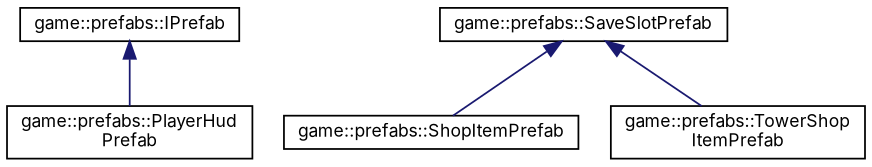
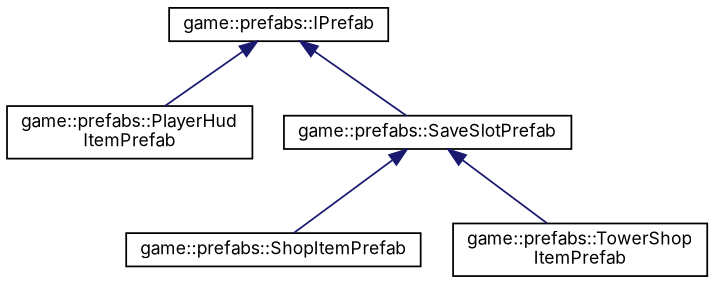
none -> (361, 84)
(130, 132) -> (130, 132)
